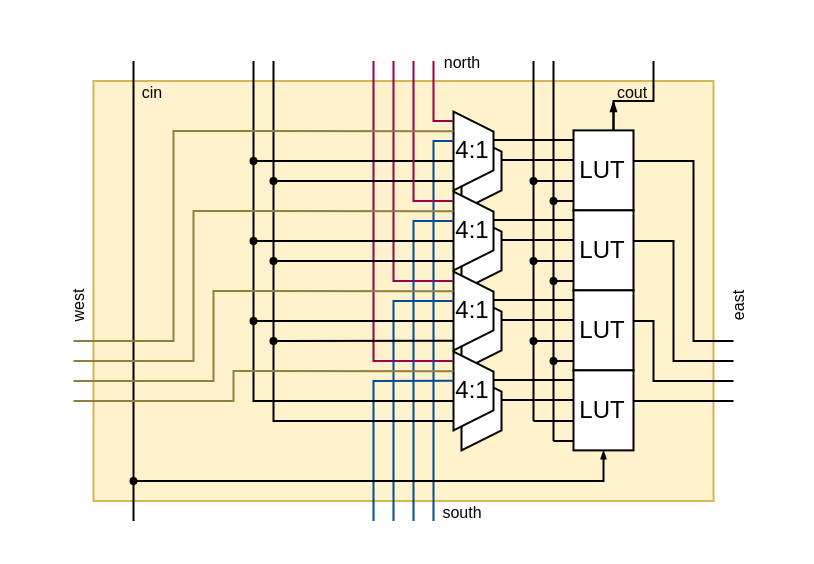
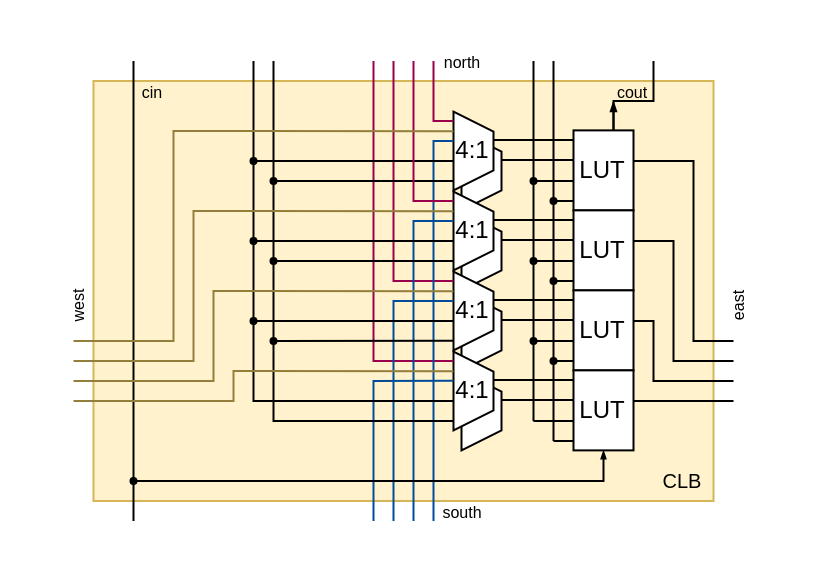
none -> (684, 481)
